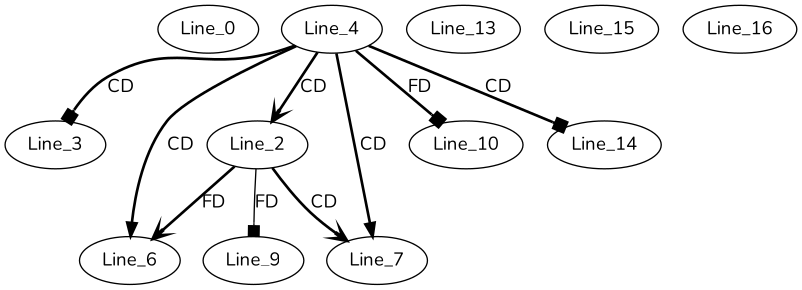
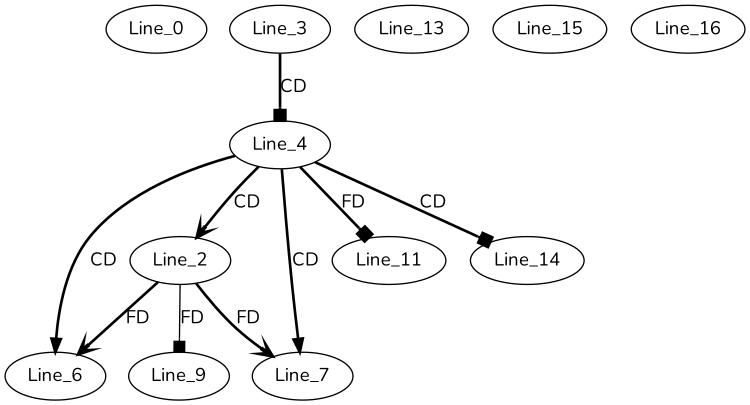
(177, 58) -> (280, 80)
(466, 145) -> (389, 261)
(325, 203) -> (249, 318)
